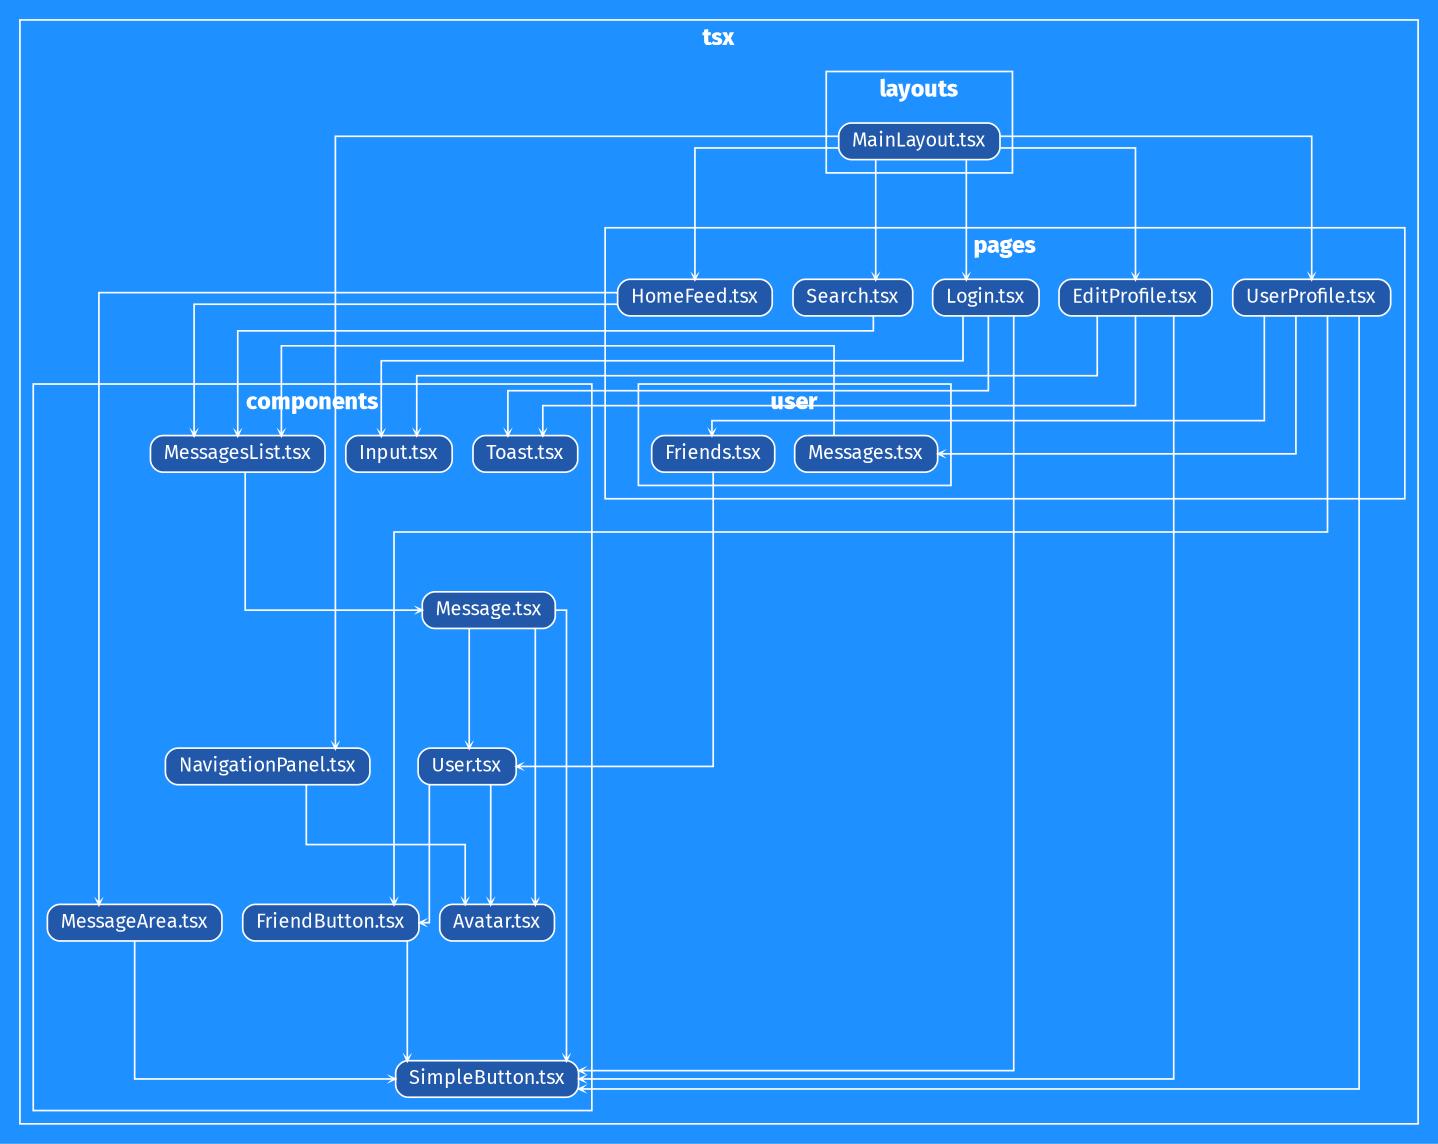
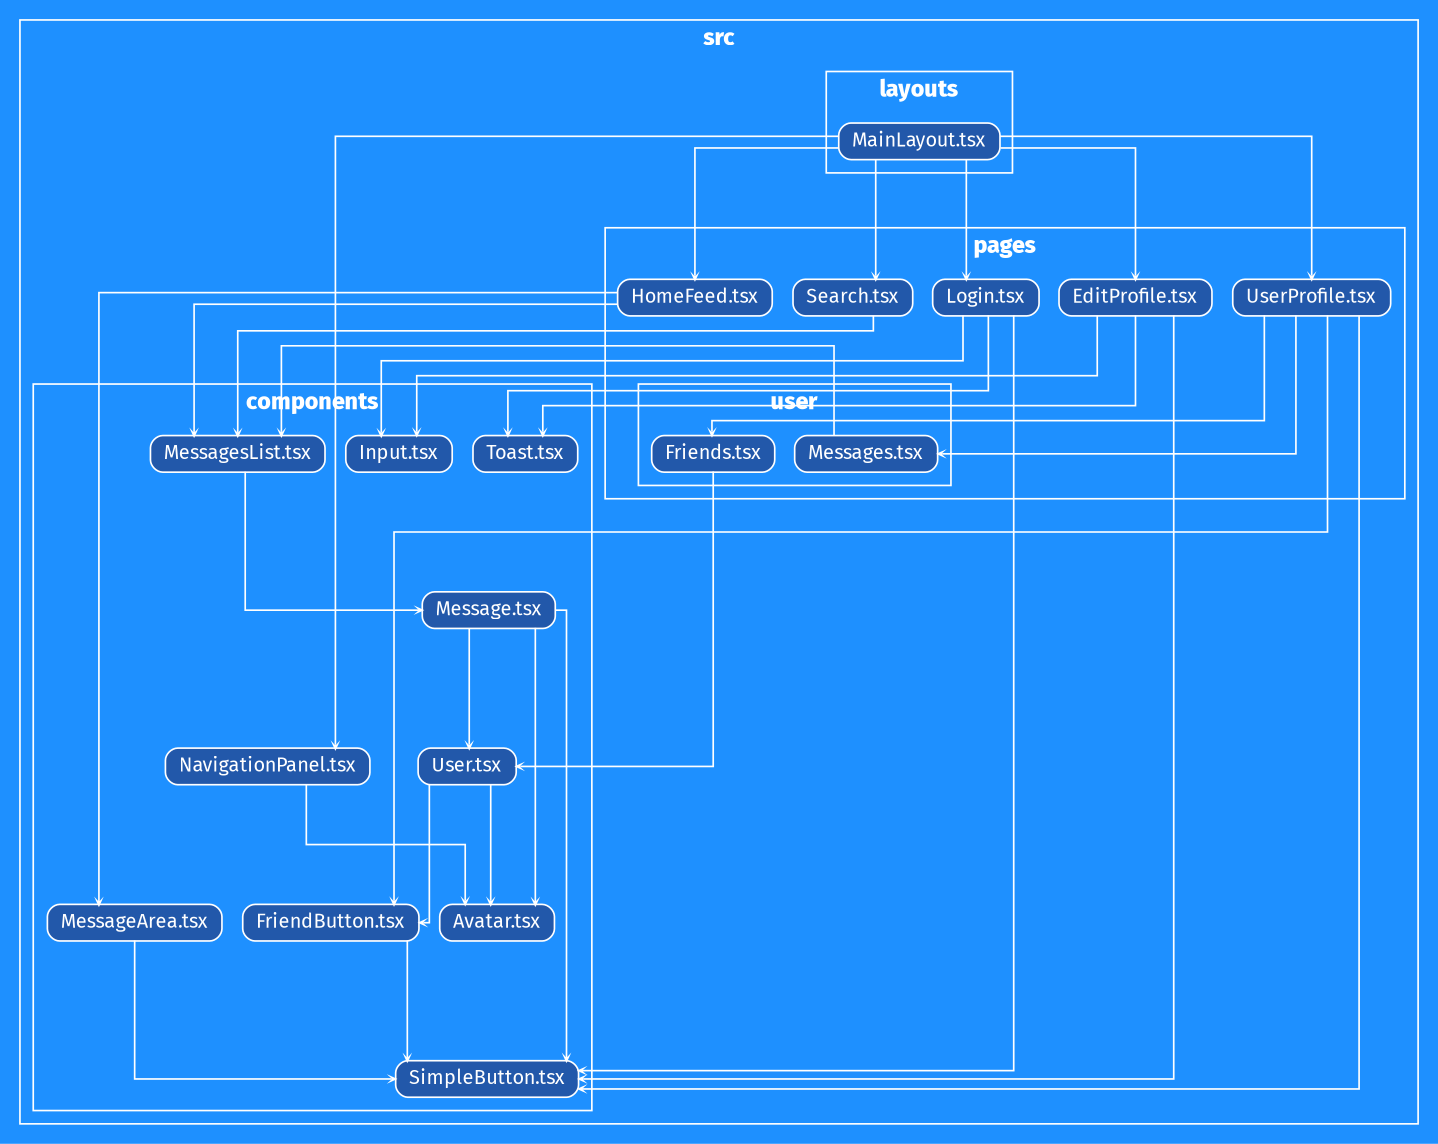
(719, 39) -> (719, 39)
